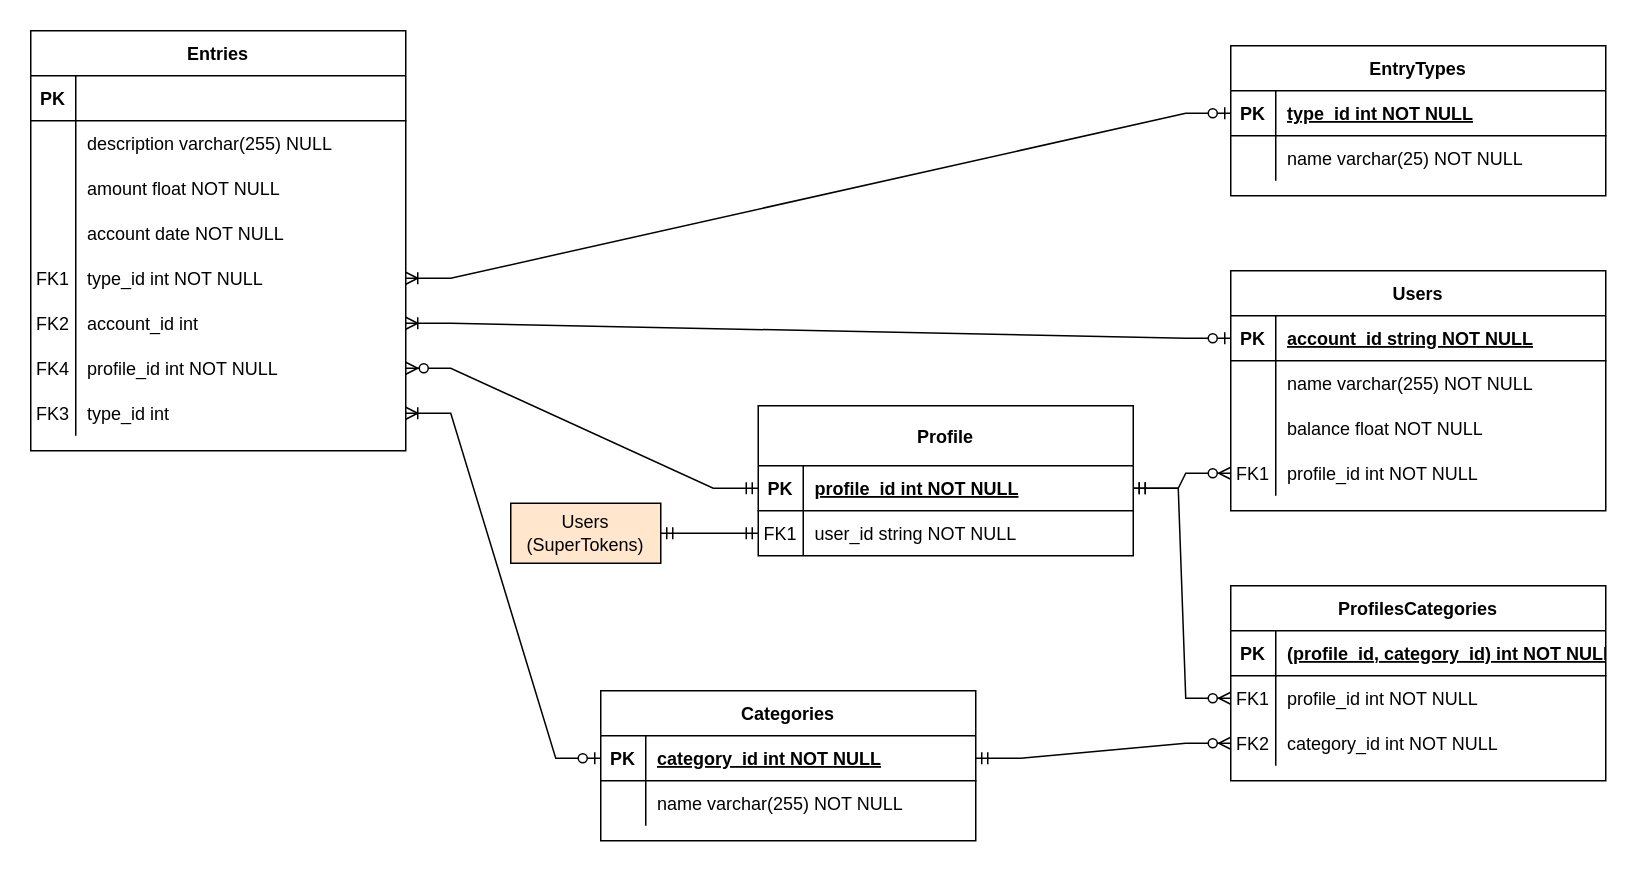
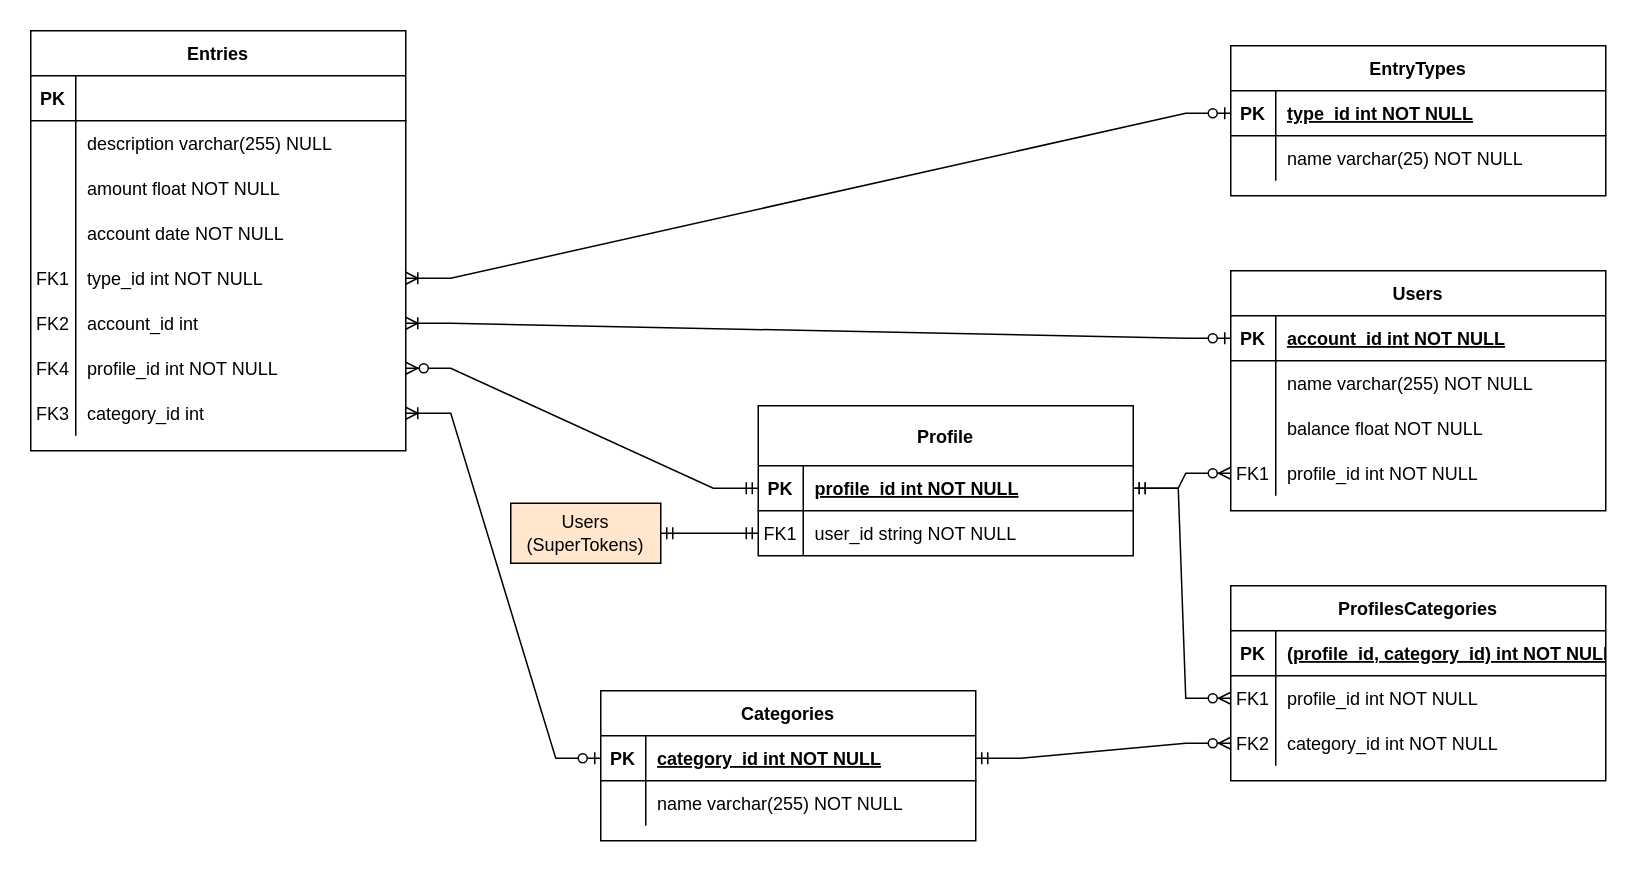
(1409, 339) -> (1394, 339)
(135, 414) -> (156, 414)
